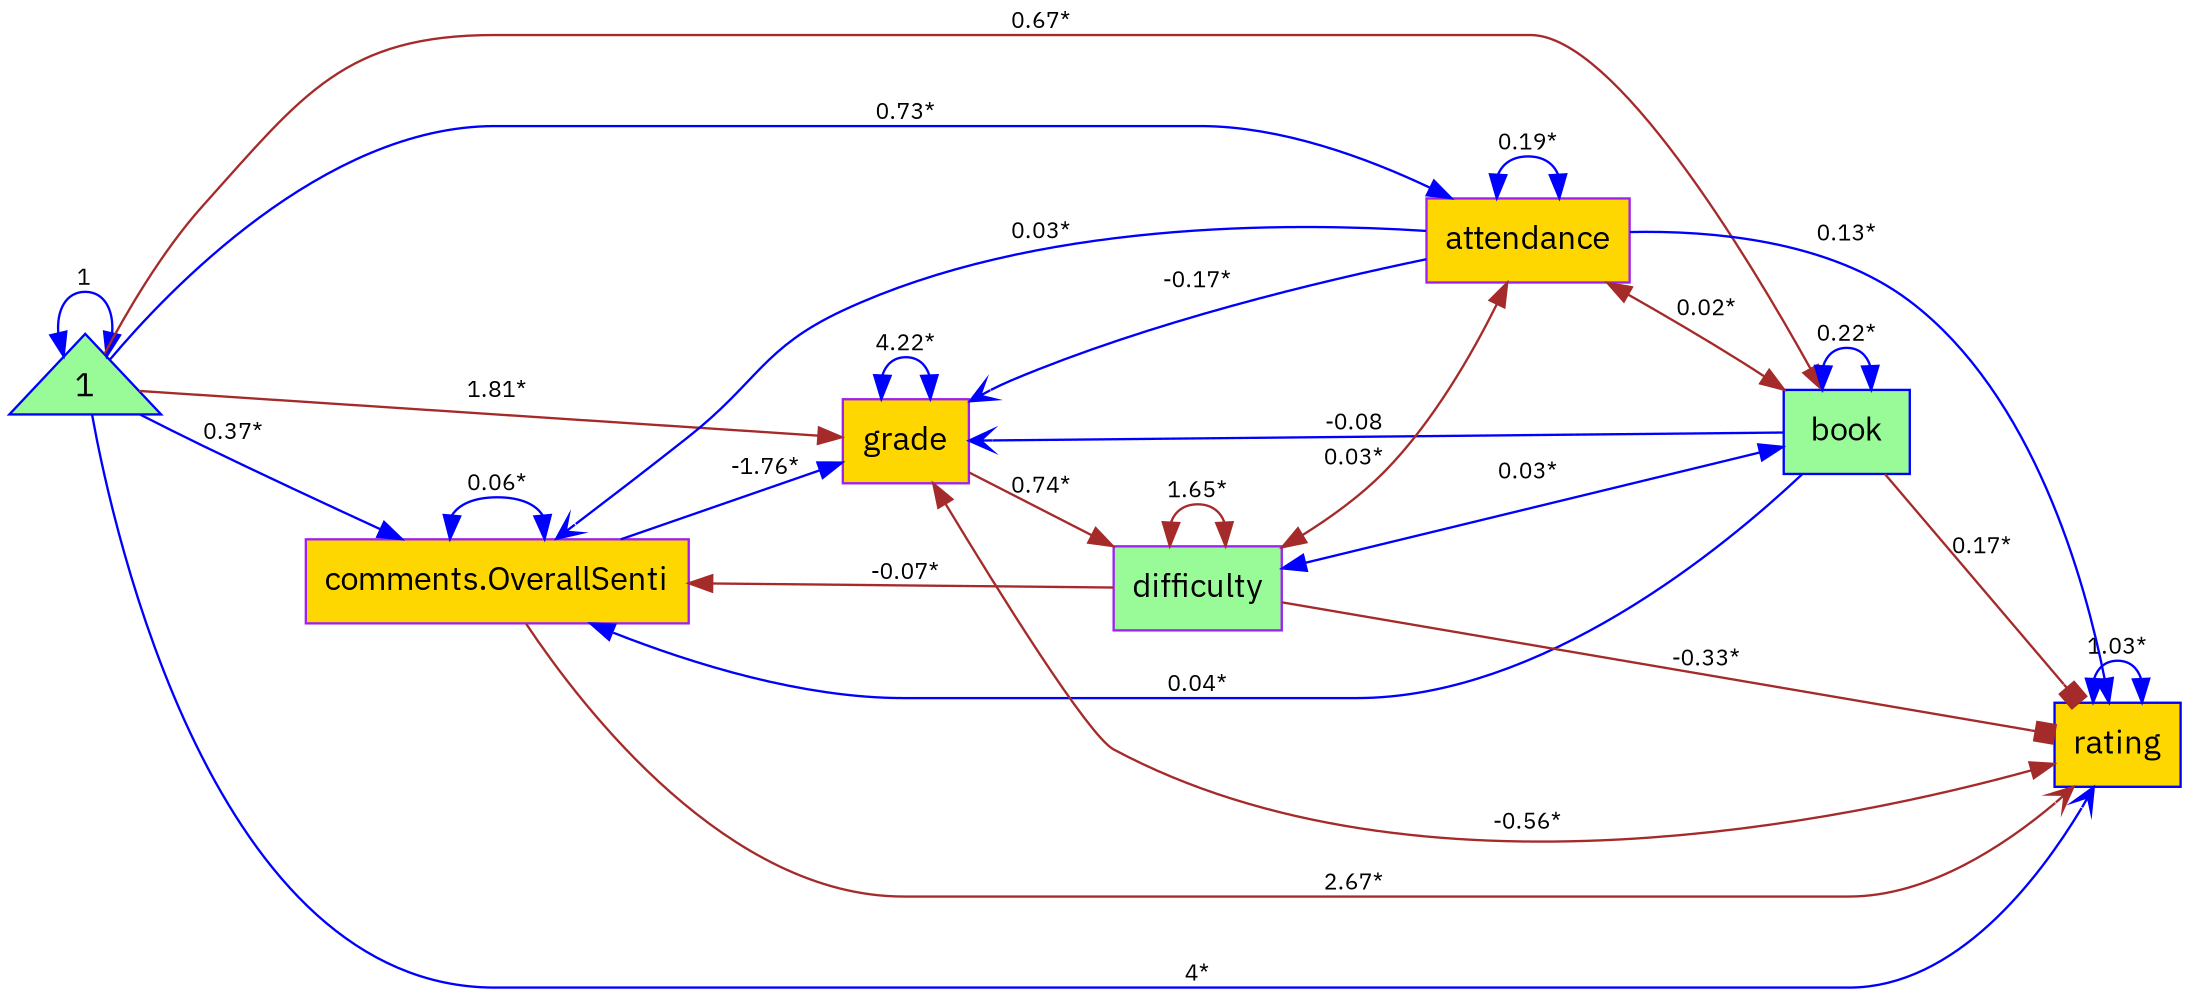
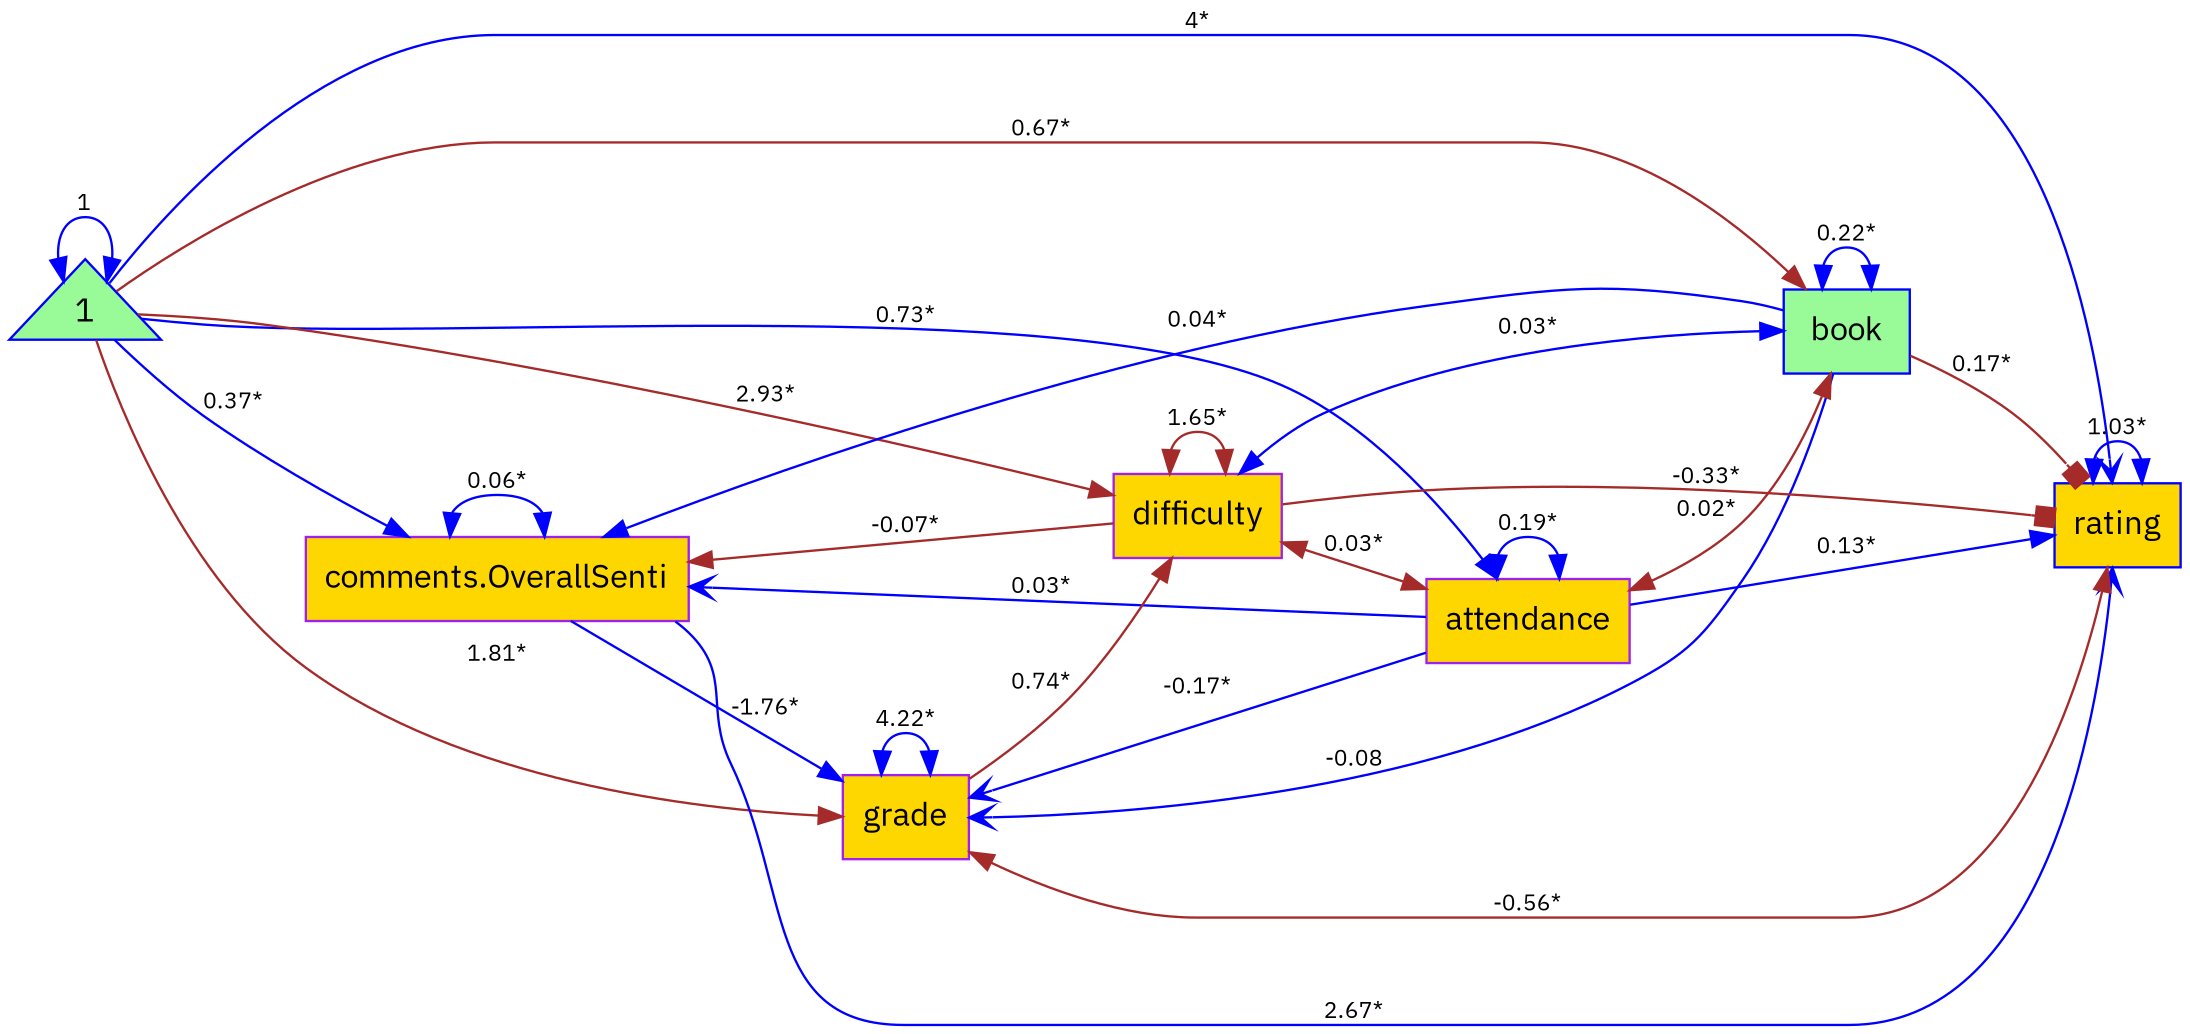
none -> (617, 384)
(1198, 588) -> (1198, 516)
(1250, 897) -> (1402, 1025)
